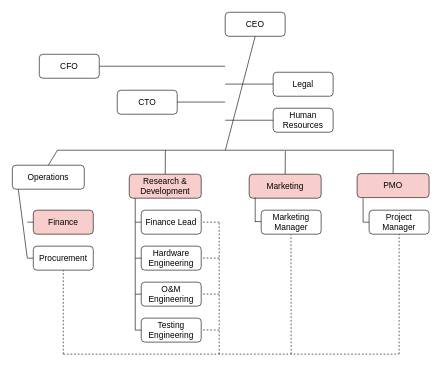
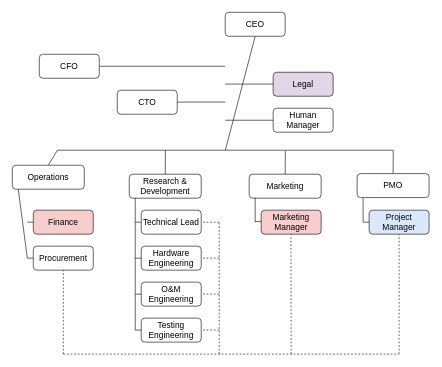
(303, 84) -> (303, 84)
(303, 120) -> (303, 120)
(165, 186) -> (165, 186)
(285, 186) -> (285, 186)
(393, 186) -> (393, 186)
(171, 222) -> (171, 222)
(291, 222) -> (291, 222)
(399, 222) -> (399, 222)
